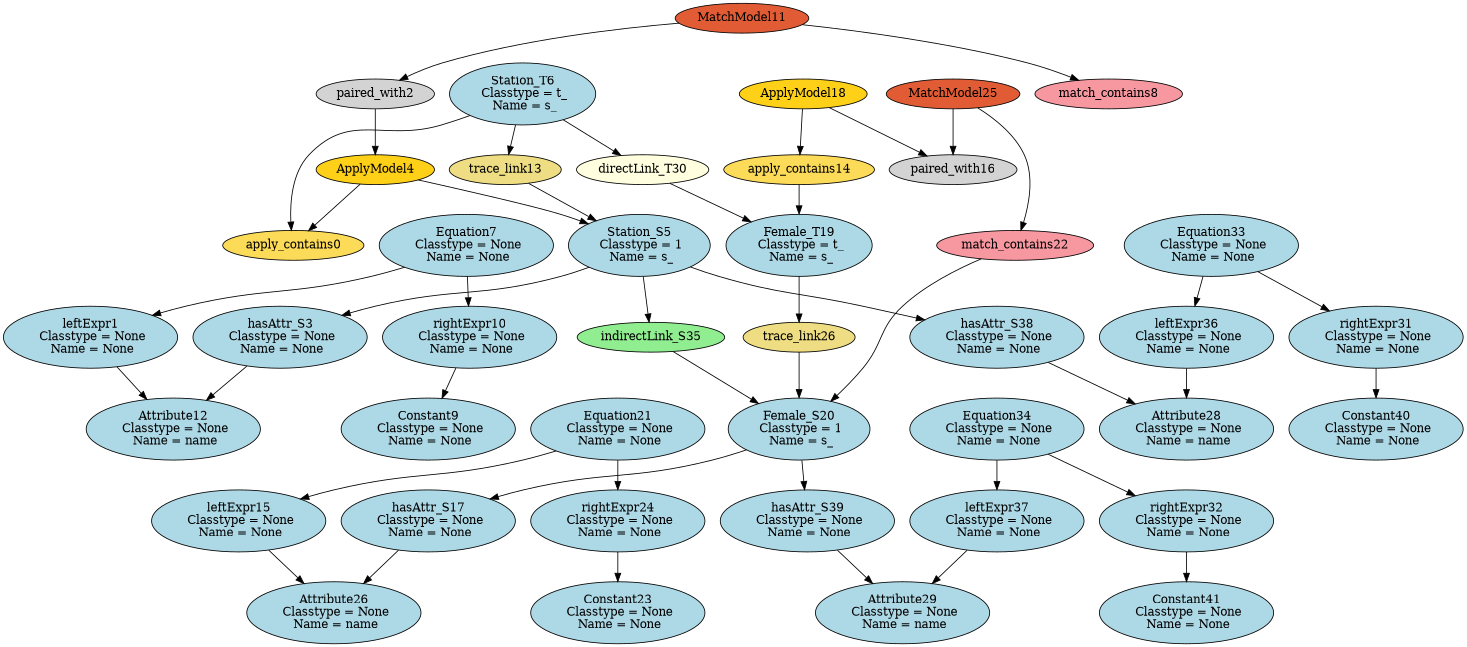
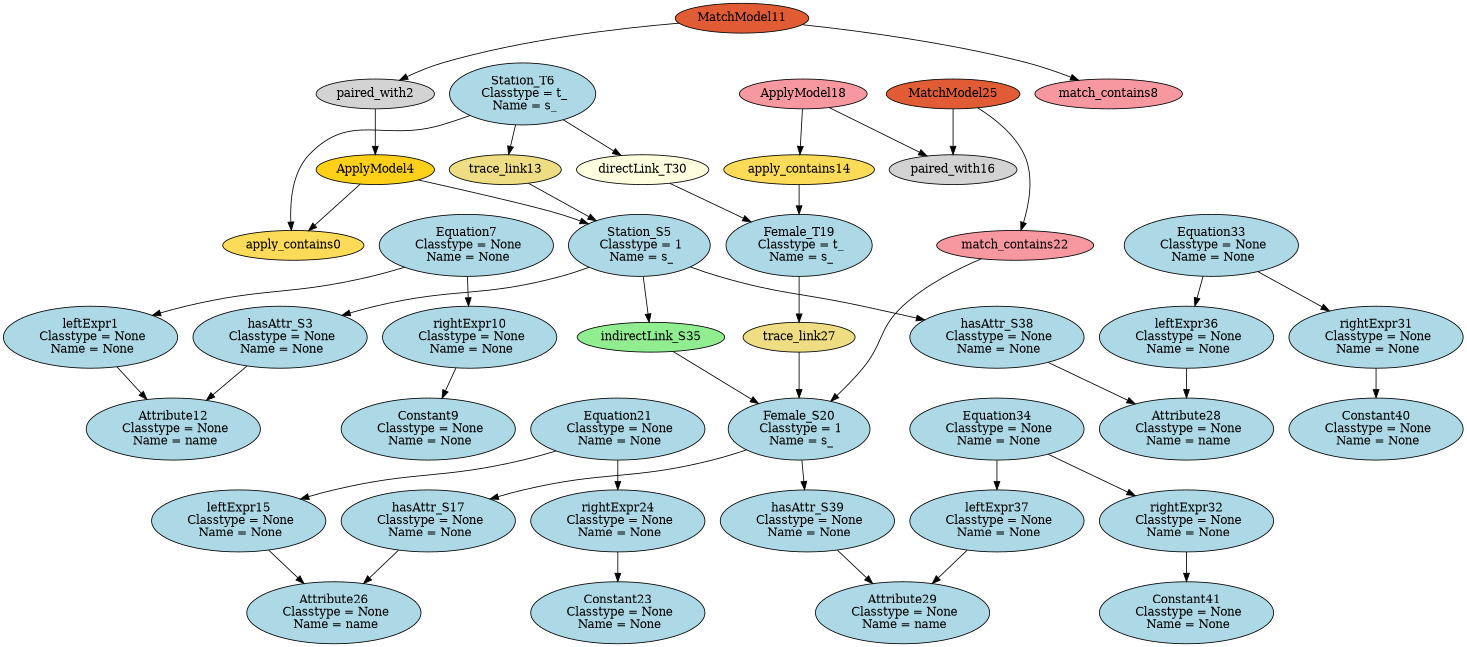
(803, 94) -> (803, 94)
(799, 337) -> (799, 337)
